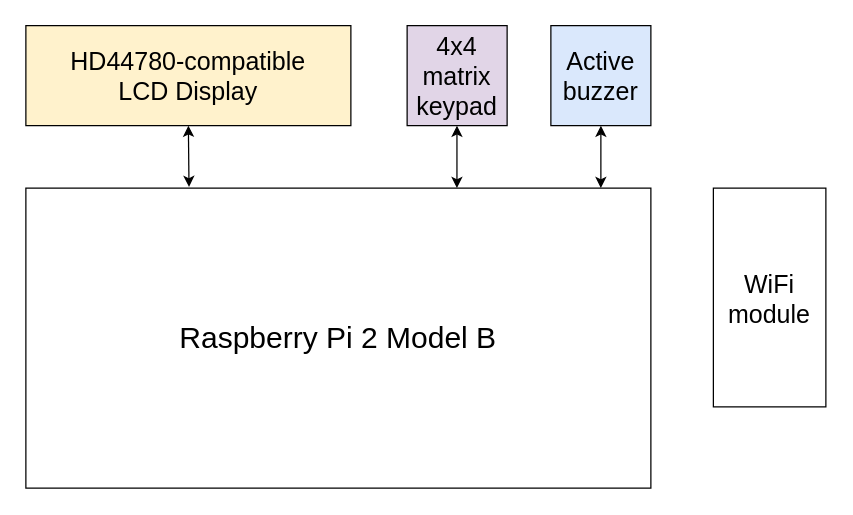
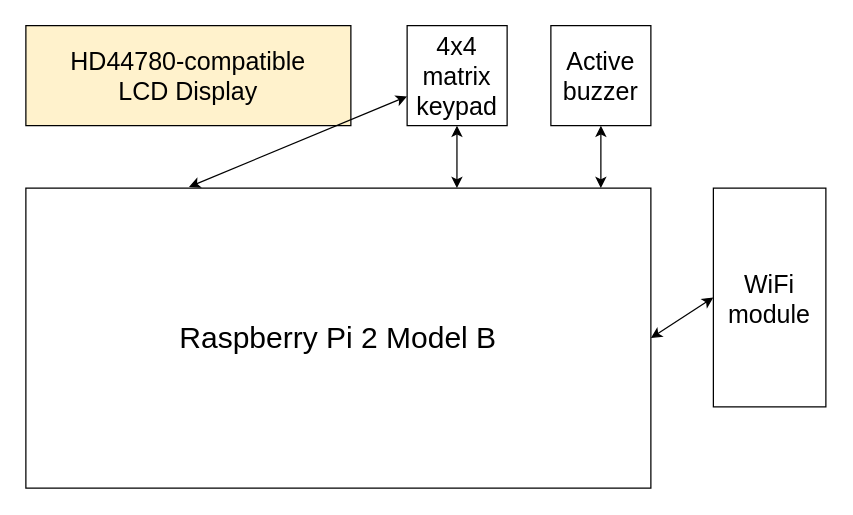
(457, 76) -> (457, 76)
(601, 76) -> (601, 76)
(188, 157) -> (298, 142)
none -> (682, 318)
